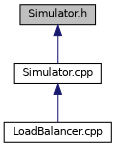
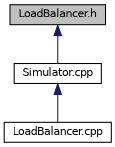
(58, 15) -> (58, 15)
